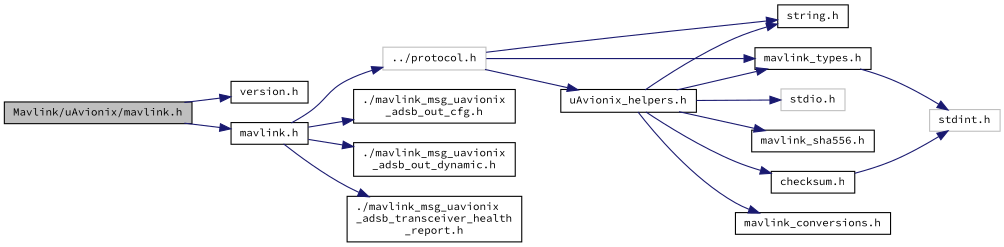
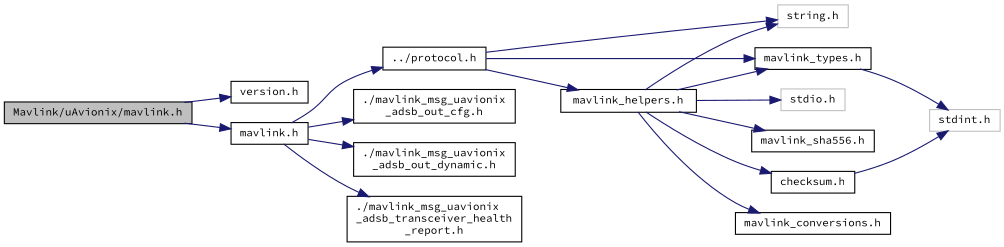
(813, 16) -> (813, 16)
(434, 59) -> (434, 59)
(629, 101) -> (629, 101)
